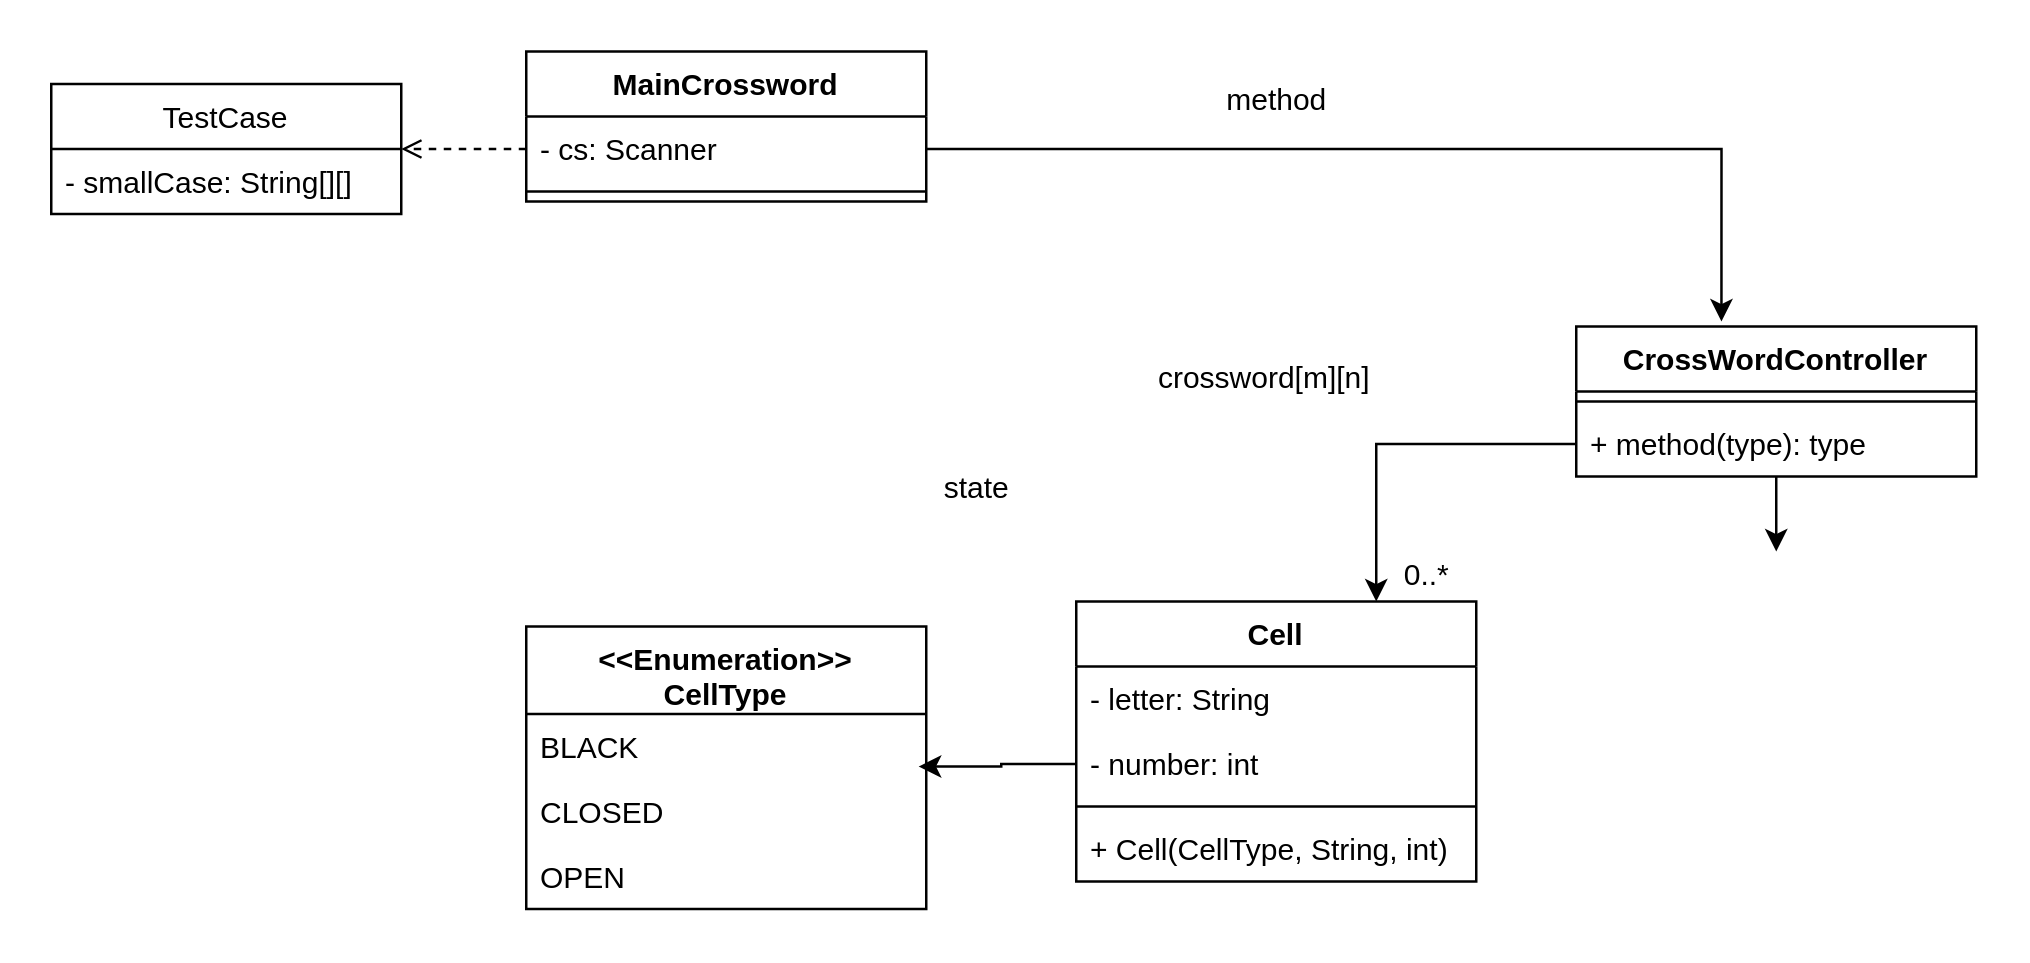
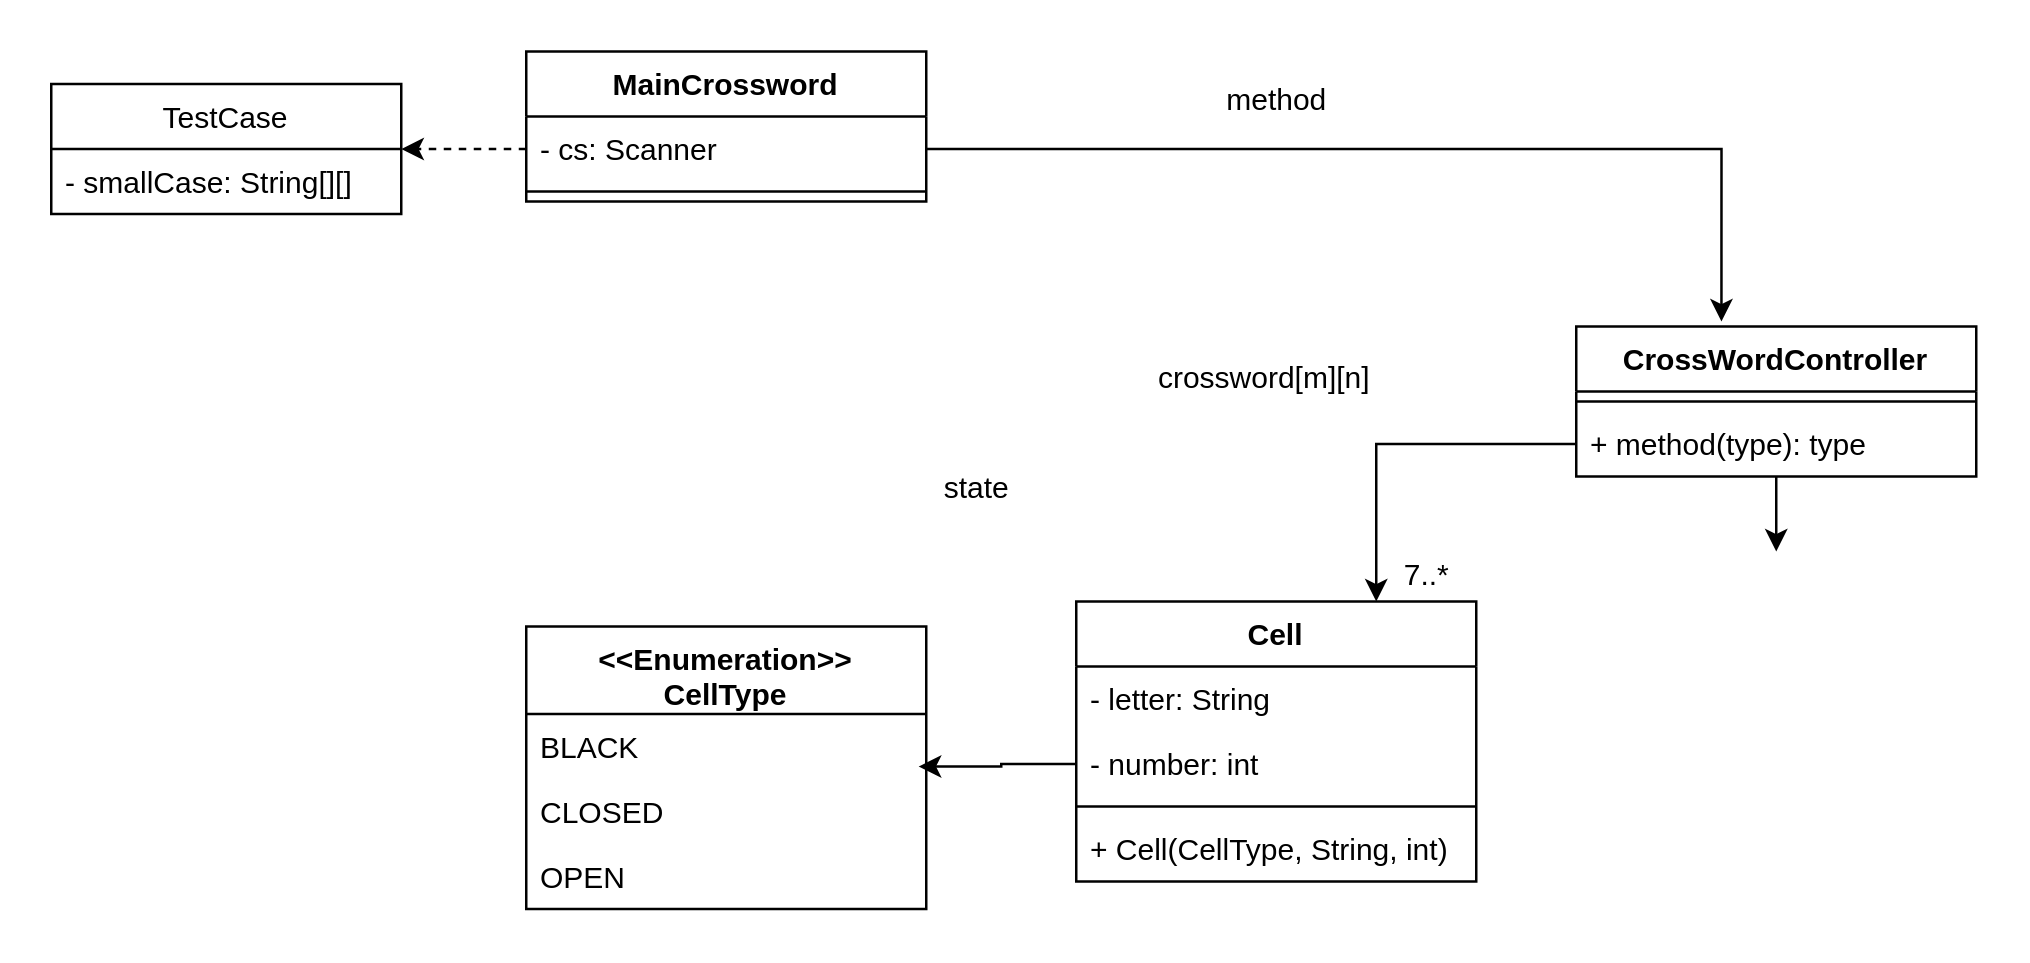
(414, 149) -> (419, 149)
(1428, 576) -> (1428, 576)
